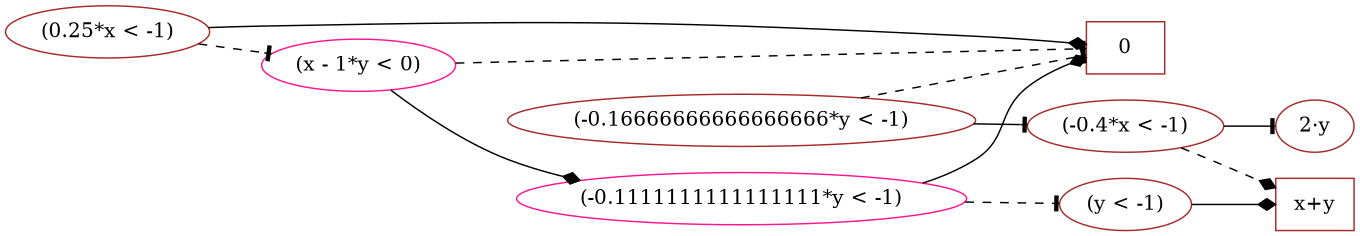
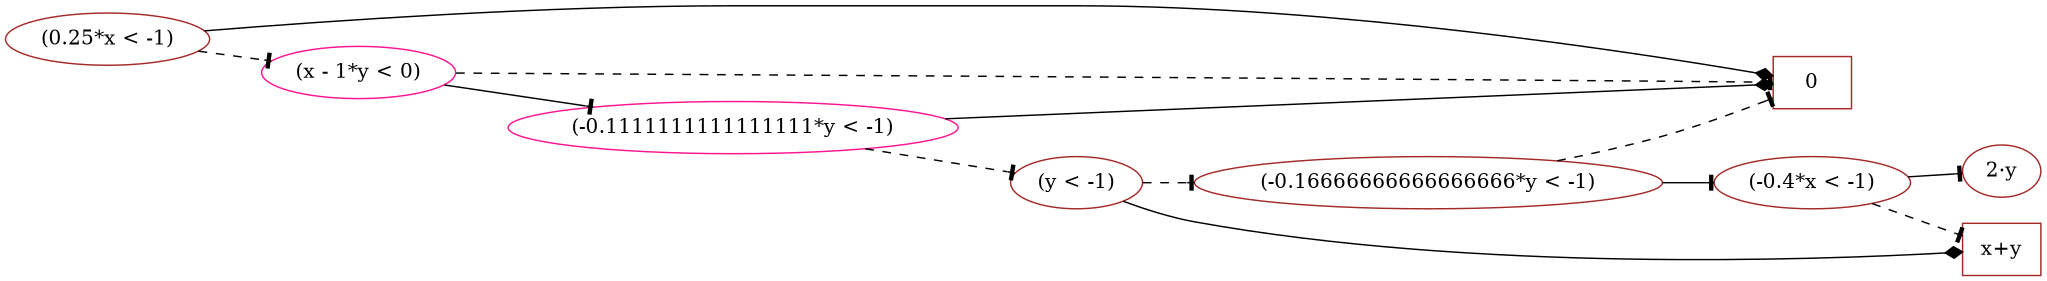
(472, 143) -> (515, 95)
(1220, 164) -> (1914, 219)
none -> (1165, 183)
